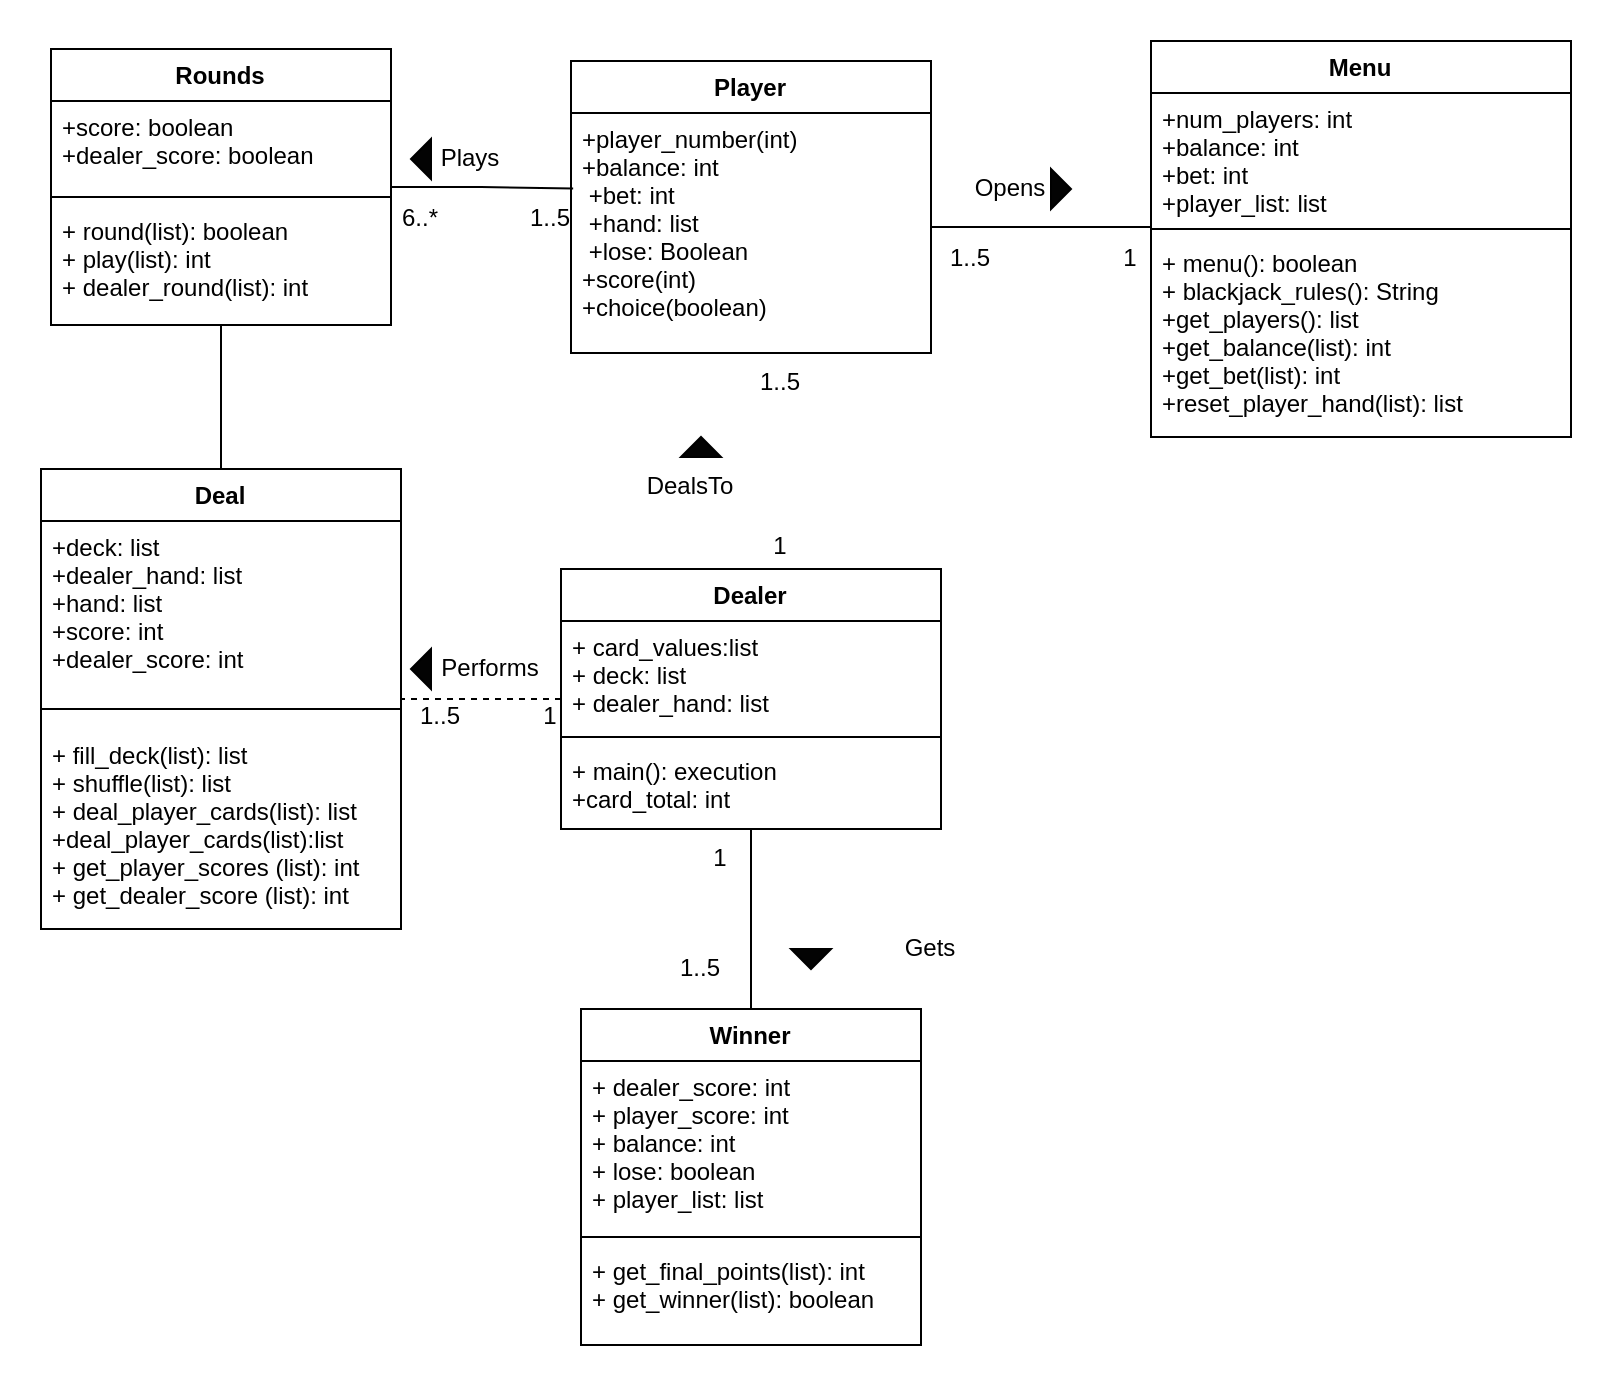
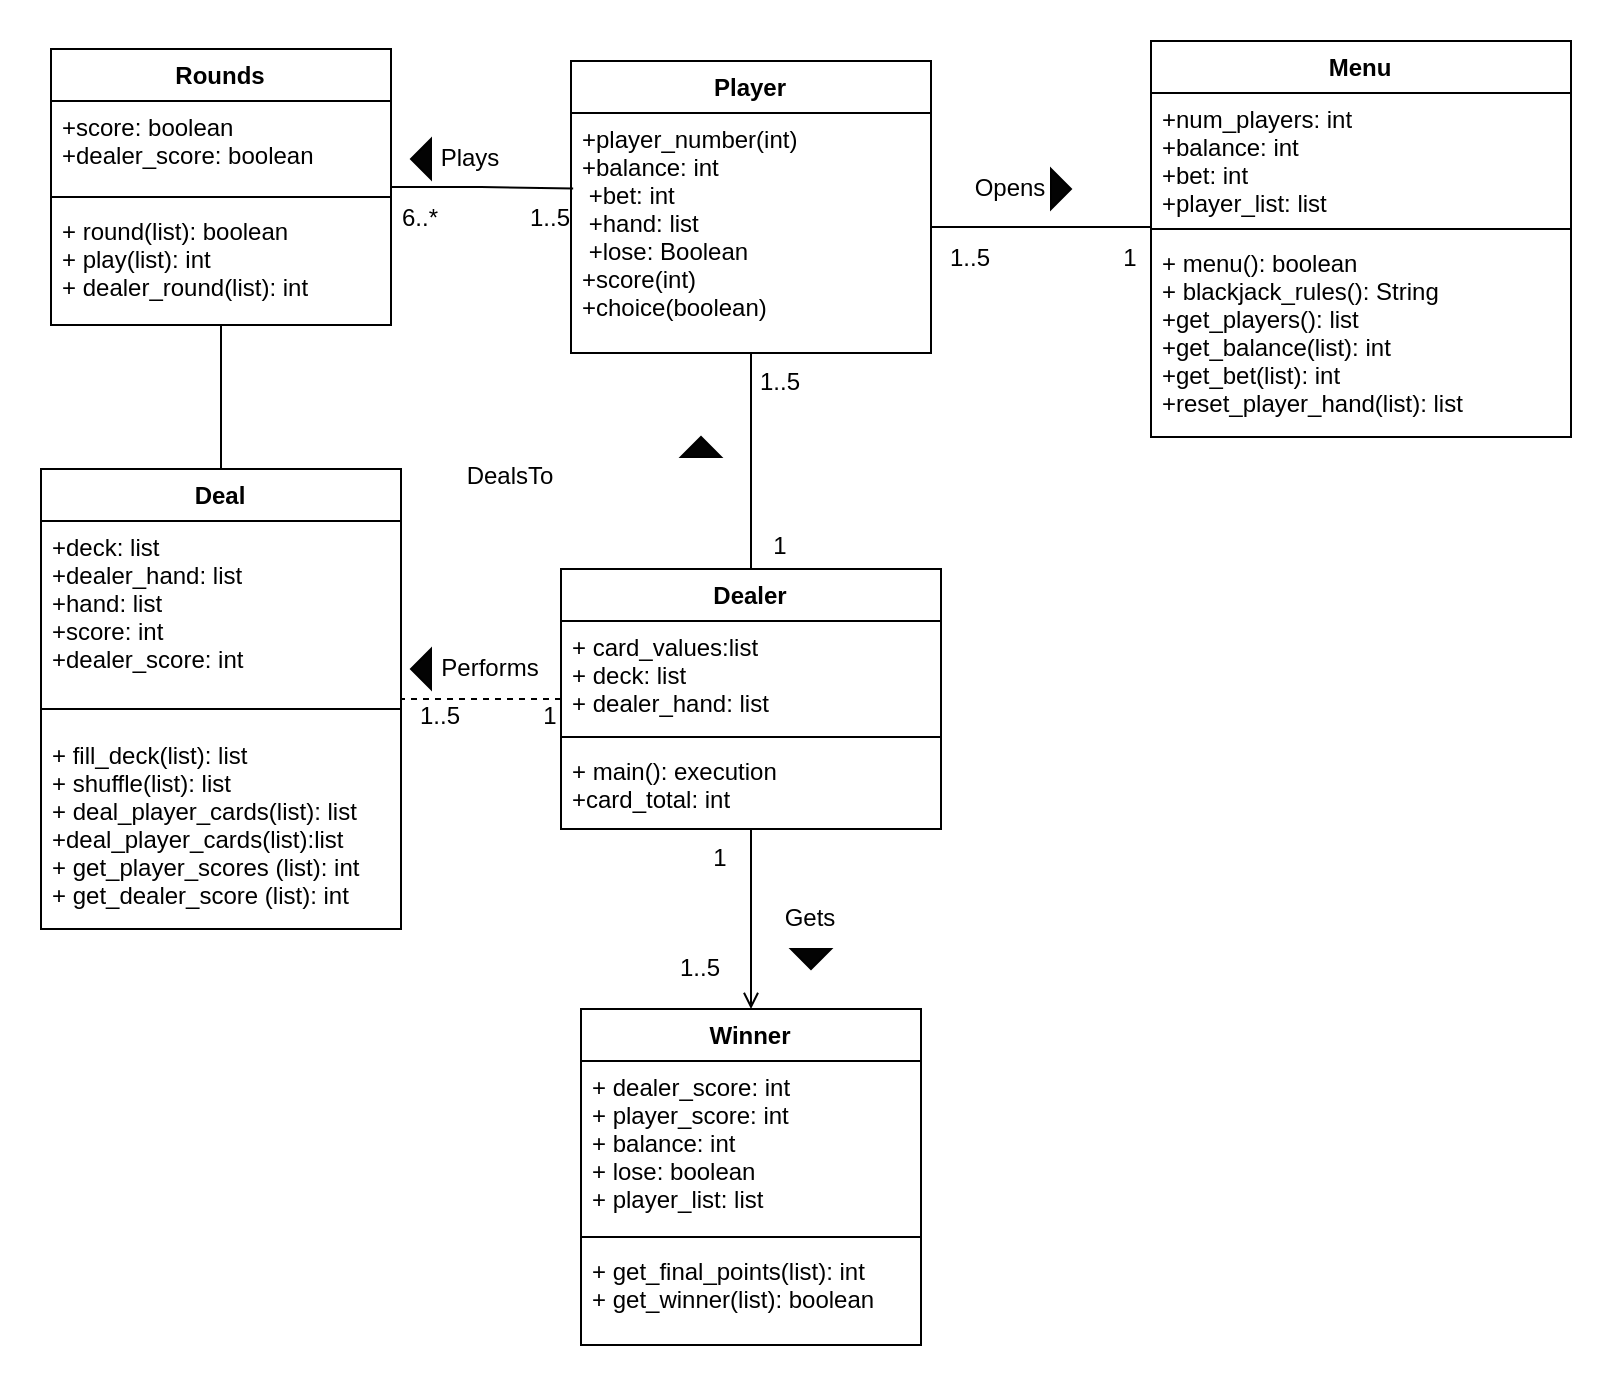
none -> (751, 463)
(691, 487) -> (511, 477)
(931, 949) -> (811, 919)
(751, 1002) -> (751, 1001)
